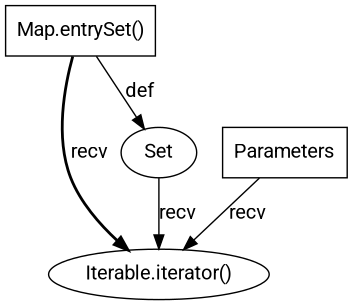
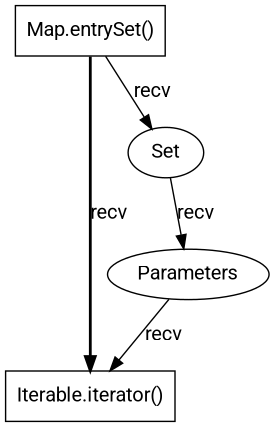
(140, 92) -> (153, 92)
(285, 153) -> (188, 274)
(159, 206) -> (176, 206)
(159, 274) -> (90, 396)
